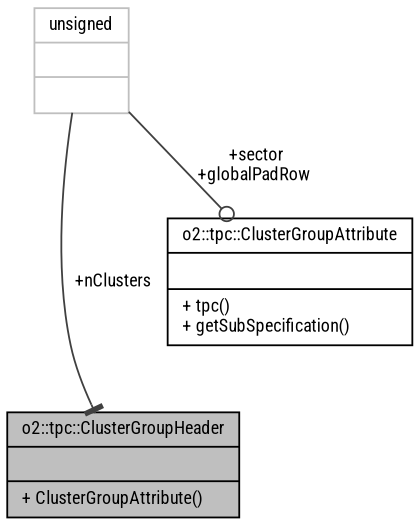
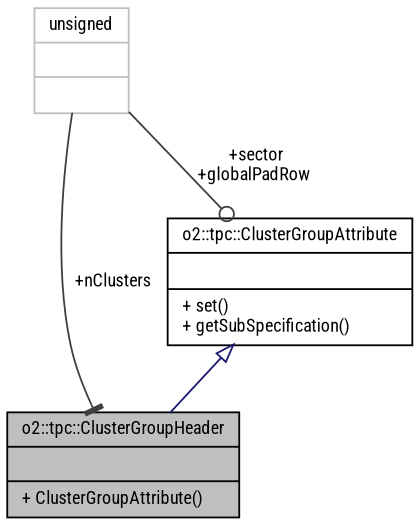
(207, 306) -> (206, 306)
none -> (195, 385)
